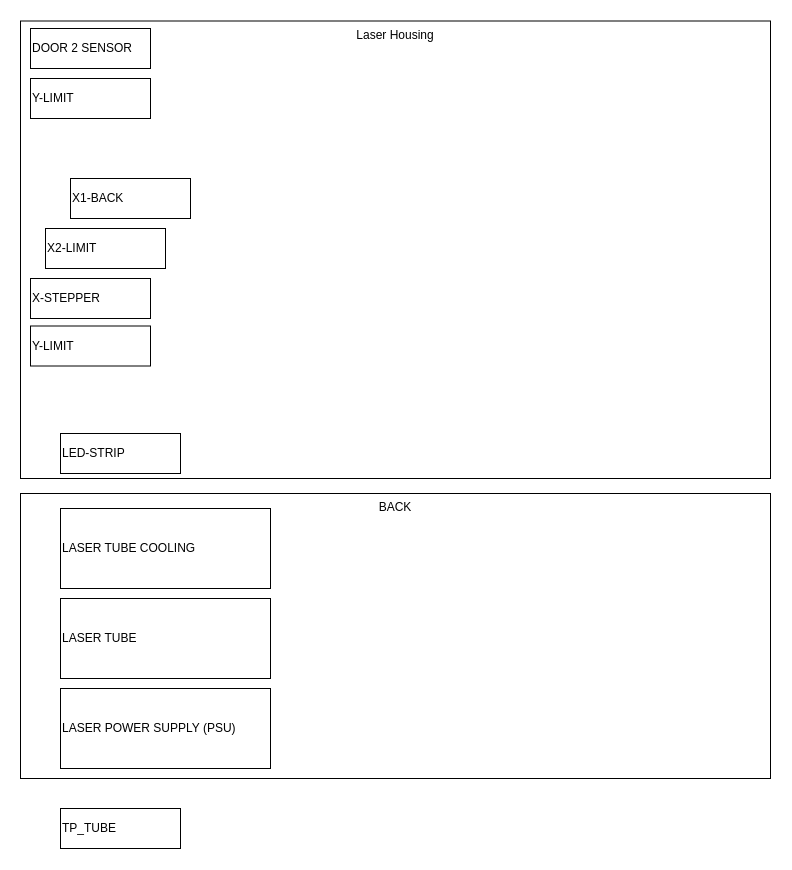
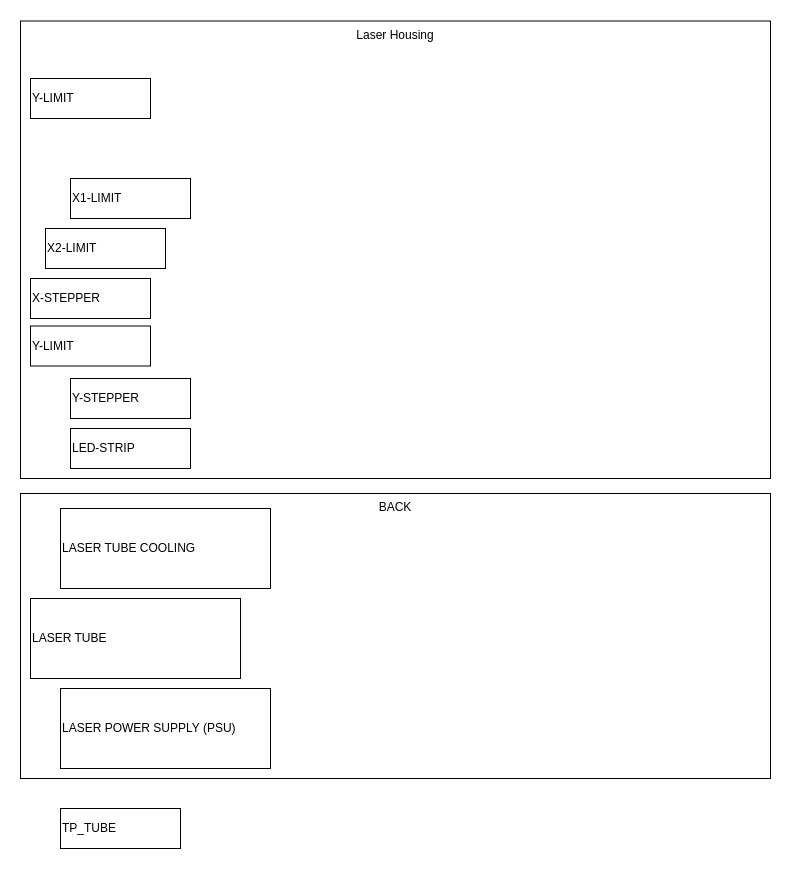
(91, 49) -> none
(96, 199) -> (99, 199)
none -> (131, 399)
(121, 454) -> (131, 449)
(166, 639) -> (136, 639)
